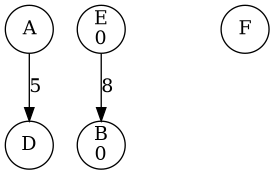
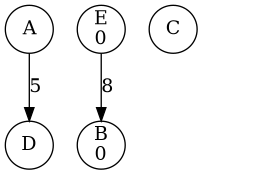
none -> (173, 29)
(245, 29) -> none
